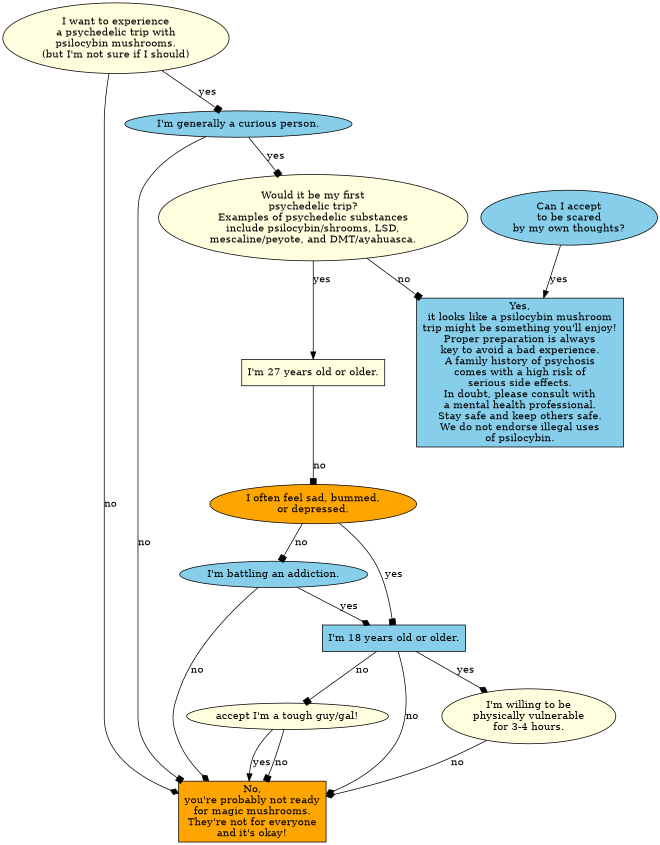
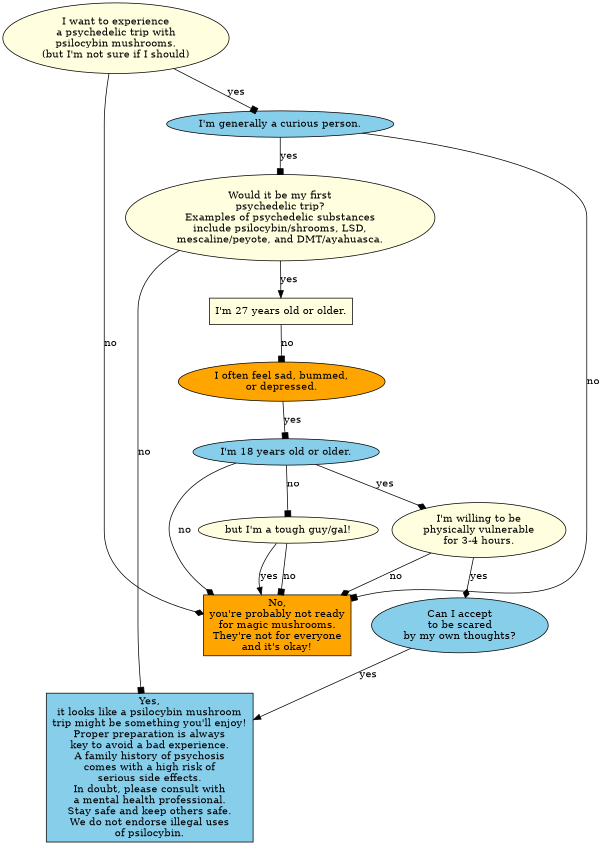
none -> (470, 573)
(274, 574) -> none
(394, 638) -> (286, 452)
(288, 716) -> (288, 530)
